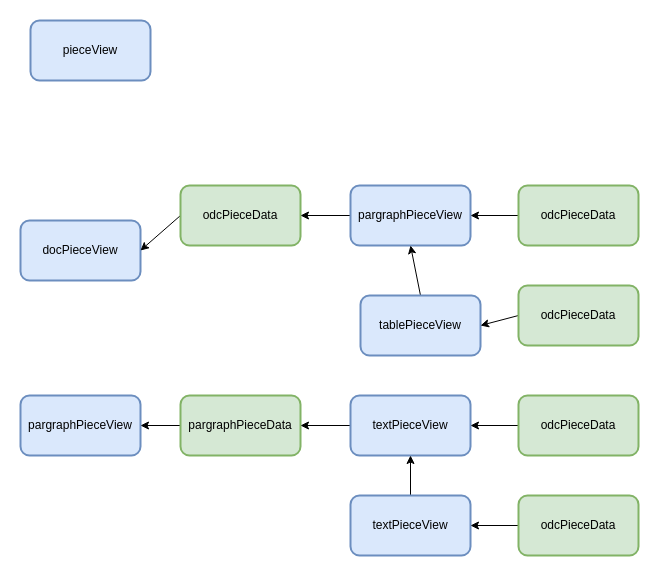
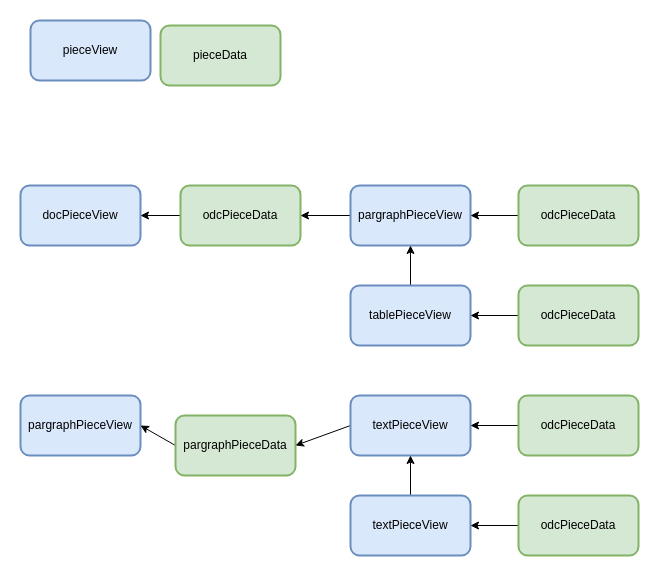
none -> (221, 56)
(81, 251) -> (81, 216)
(421, 326) -> (411, 316)
(241, 426) -> (236, 446)
